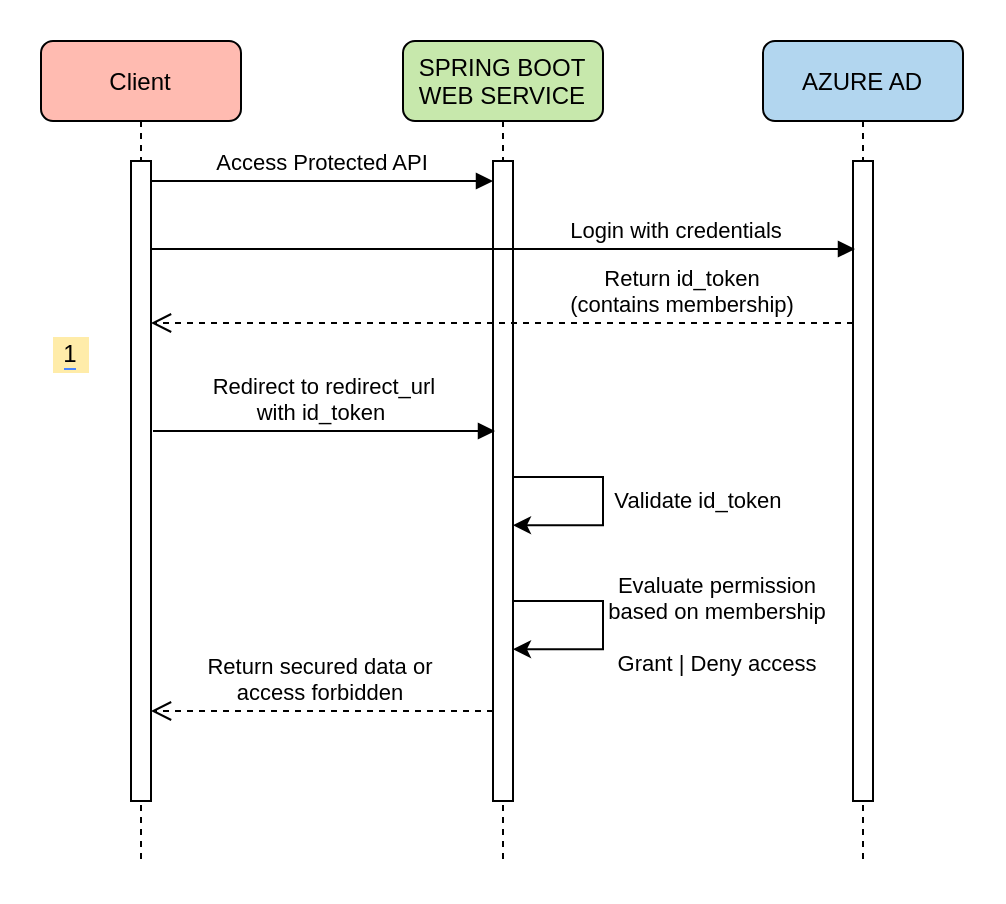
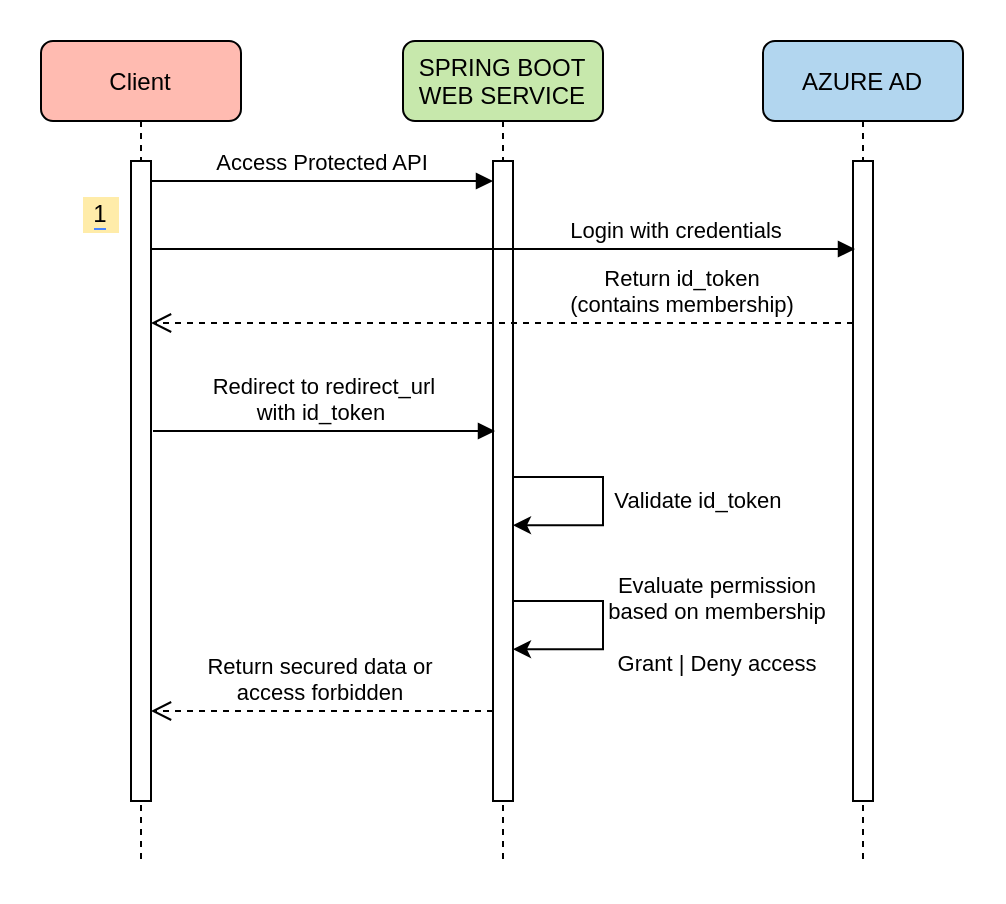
(71, 355) -> (101, 215)
